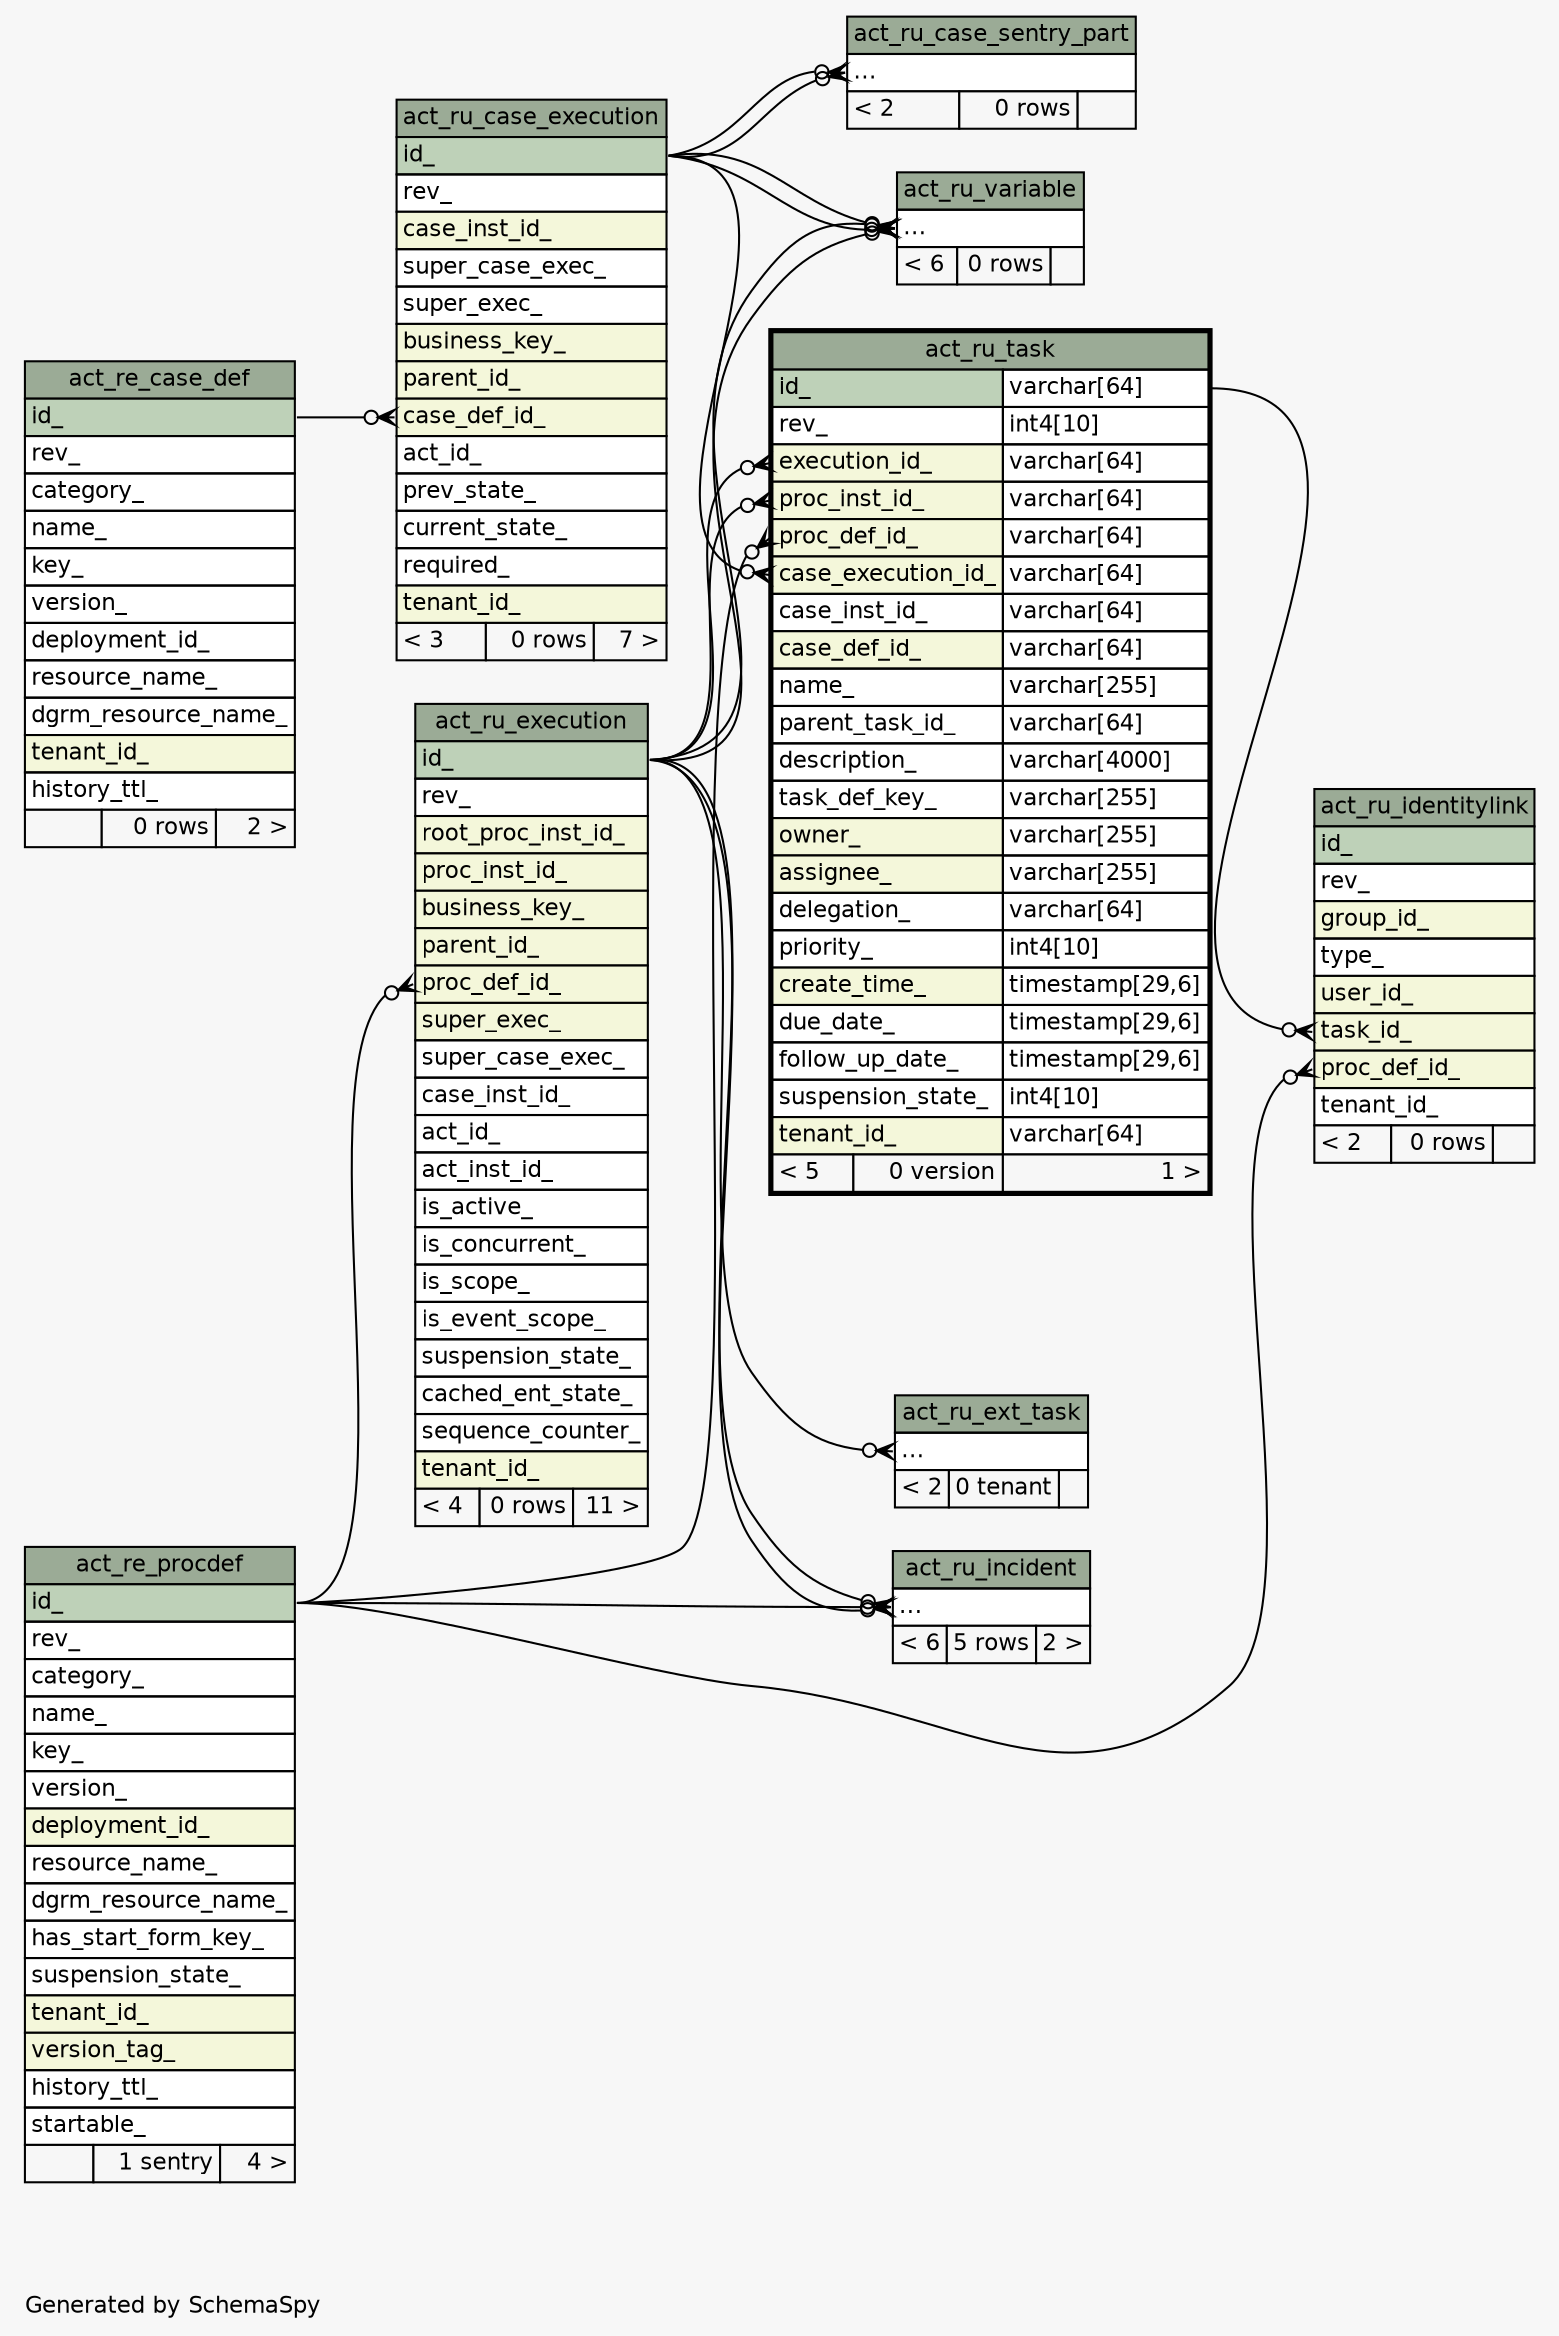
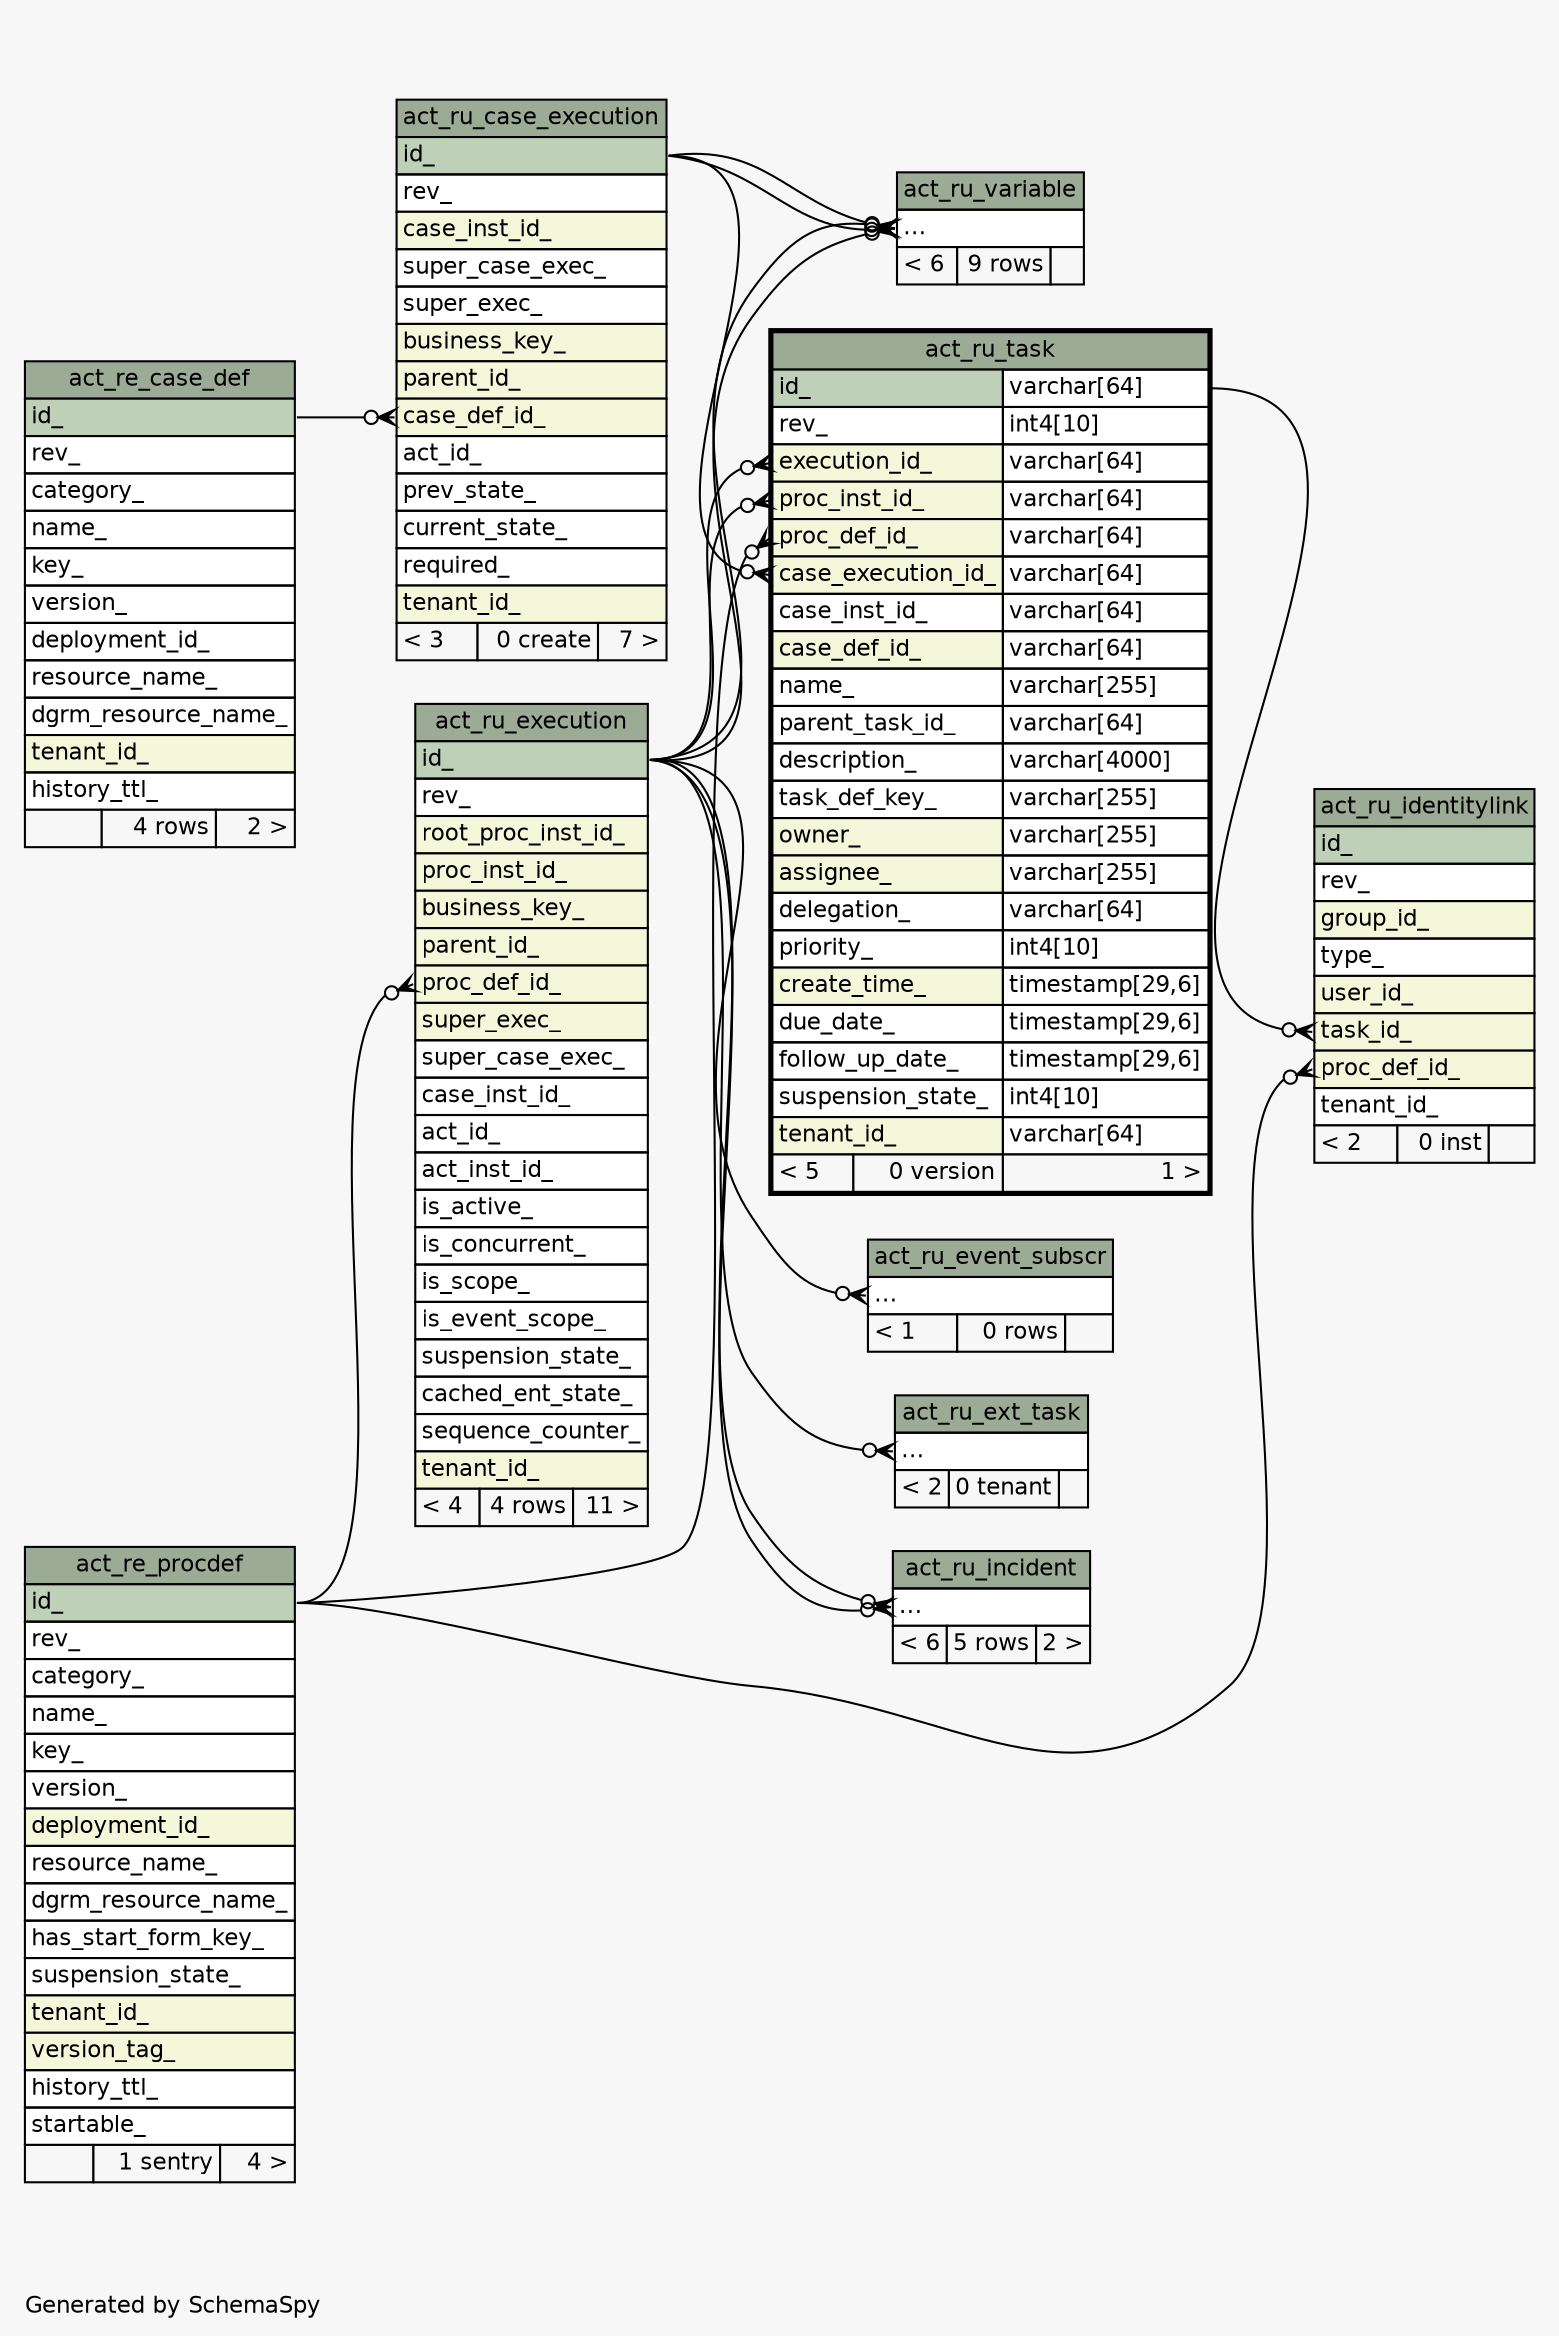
(990, 73) -> none
(1006, 265) -> (1006, 265)
(549, 641) -> (544, 641)
(171, 827) -> (171, 827)
(1448, 1143) -> (1450, 1143)
none -> (990, 1296)
(528, 1506) -> (528, 1506)
(579, 1605) -> none
